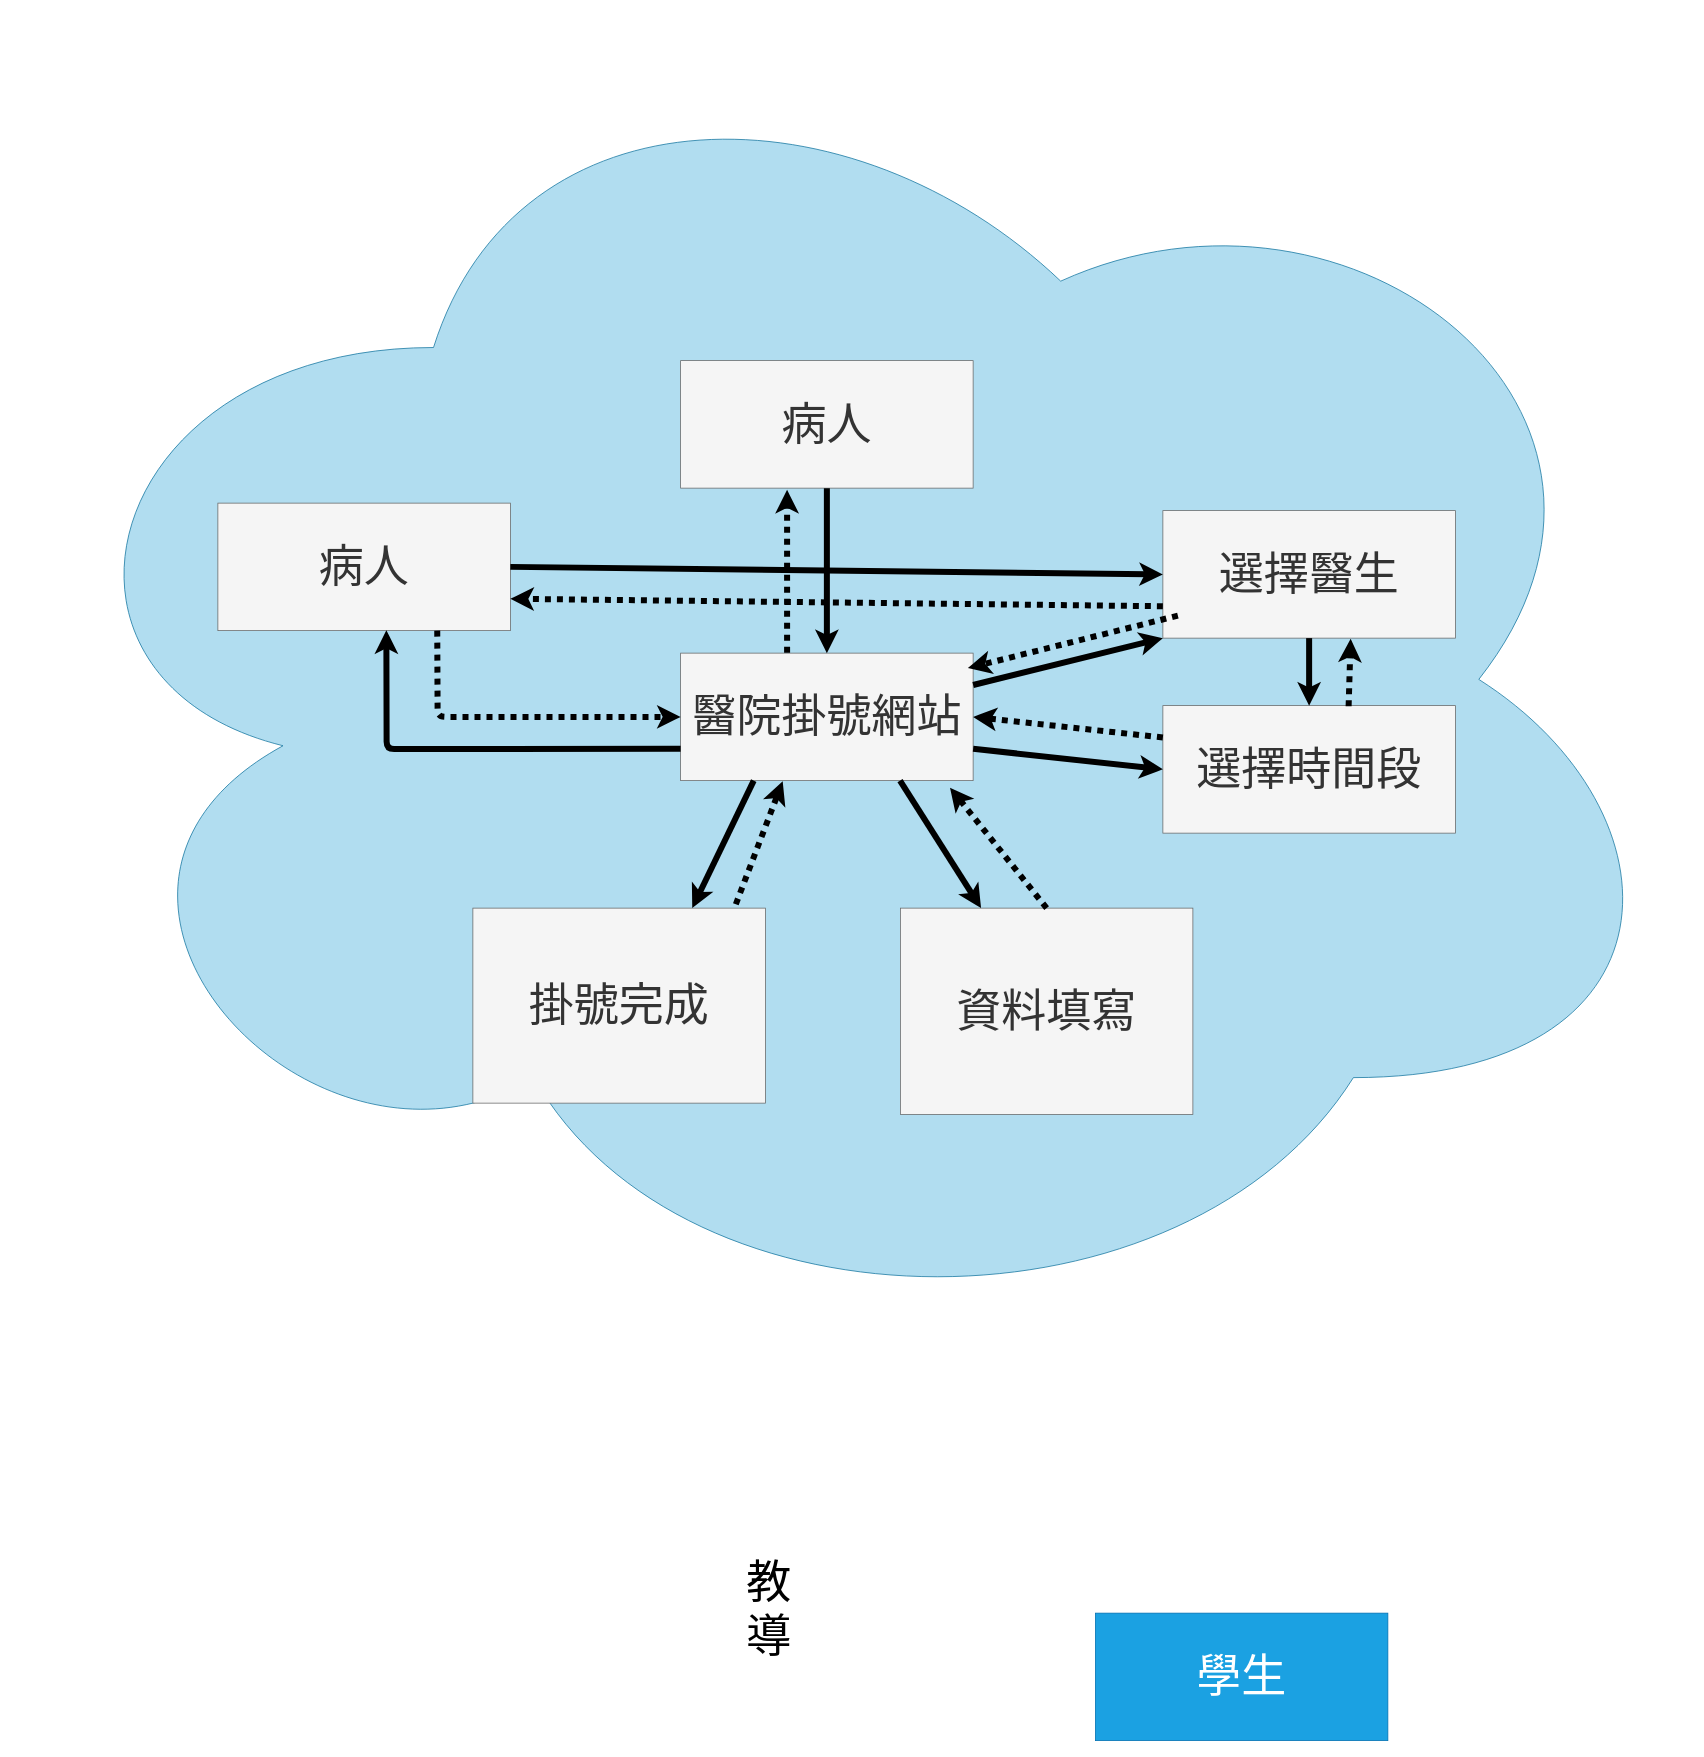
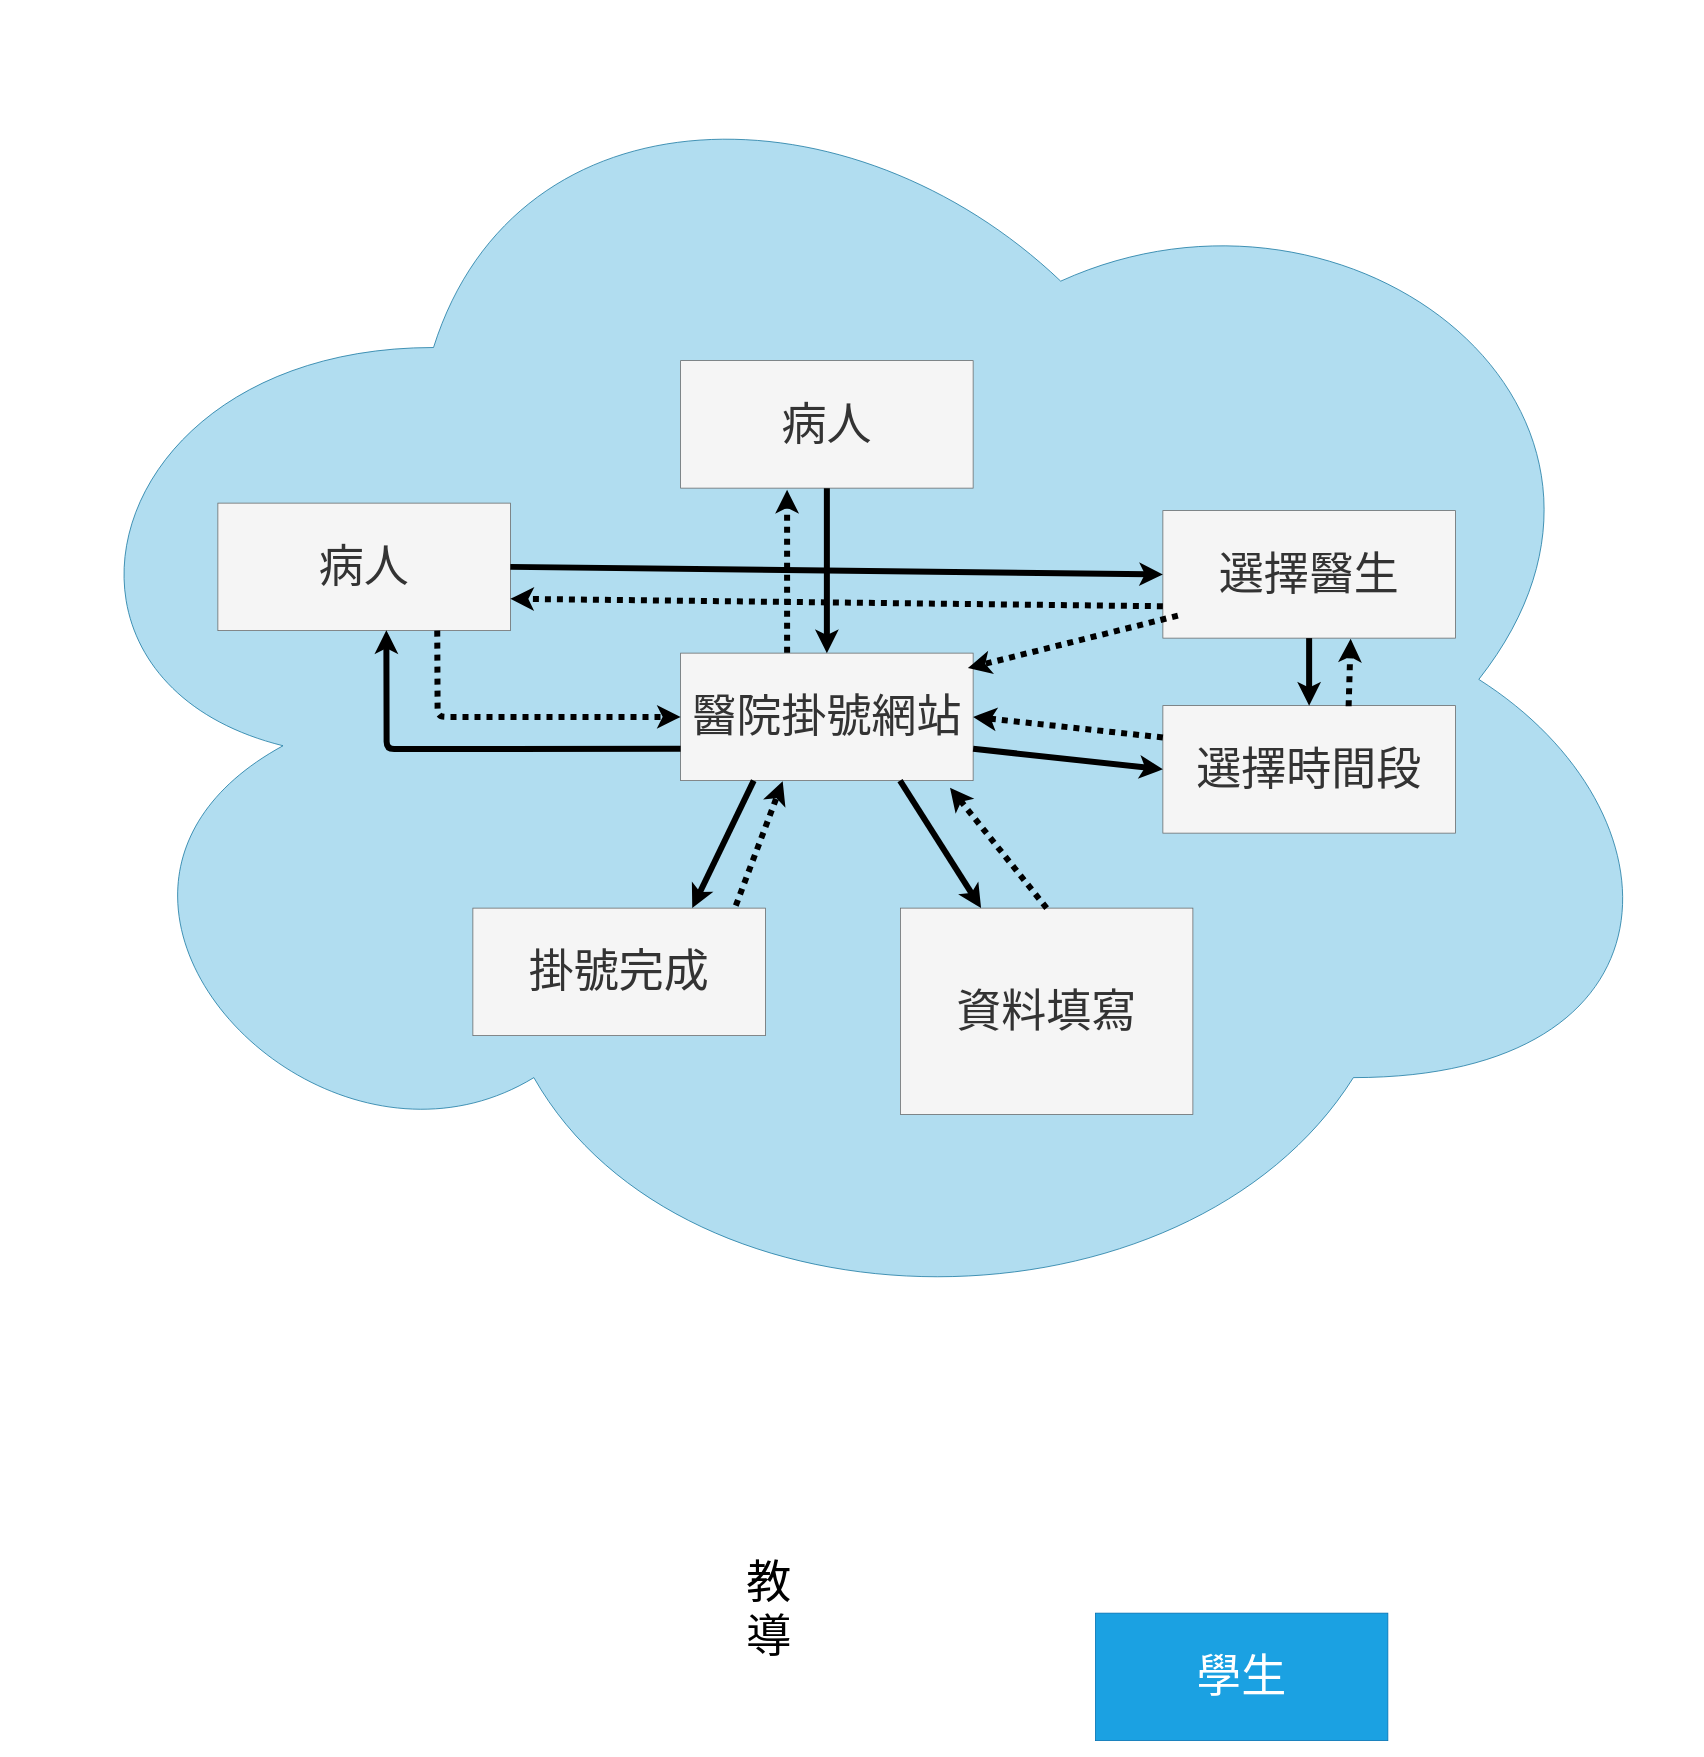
(1061, 663) -> none
(619, 1005) -> (619, 972)
